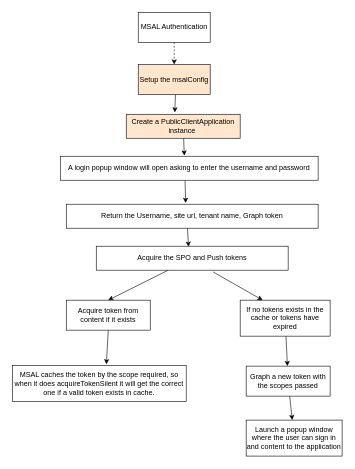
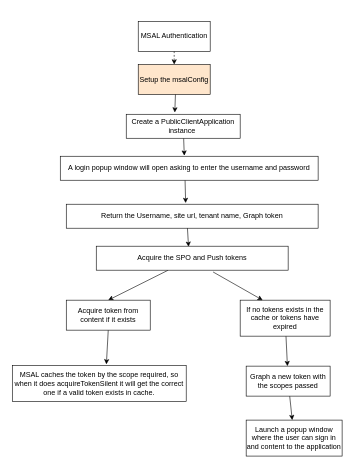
(174, 27) -> (174, 36)
(183, 126) -> (183, 126)
